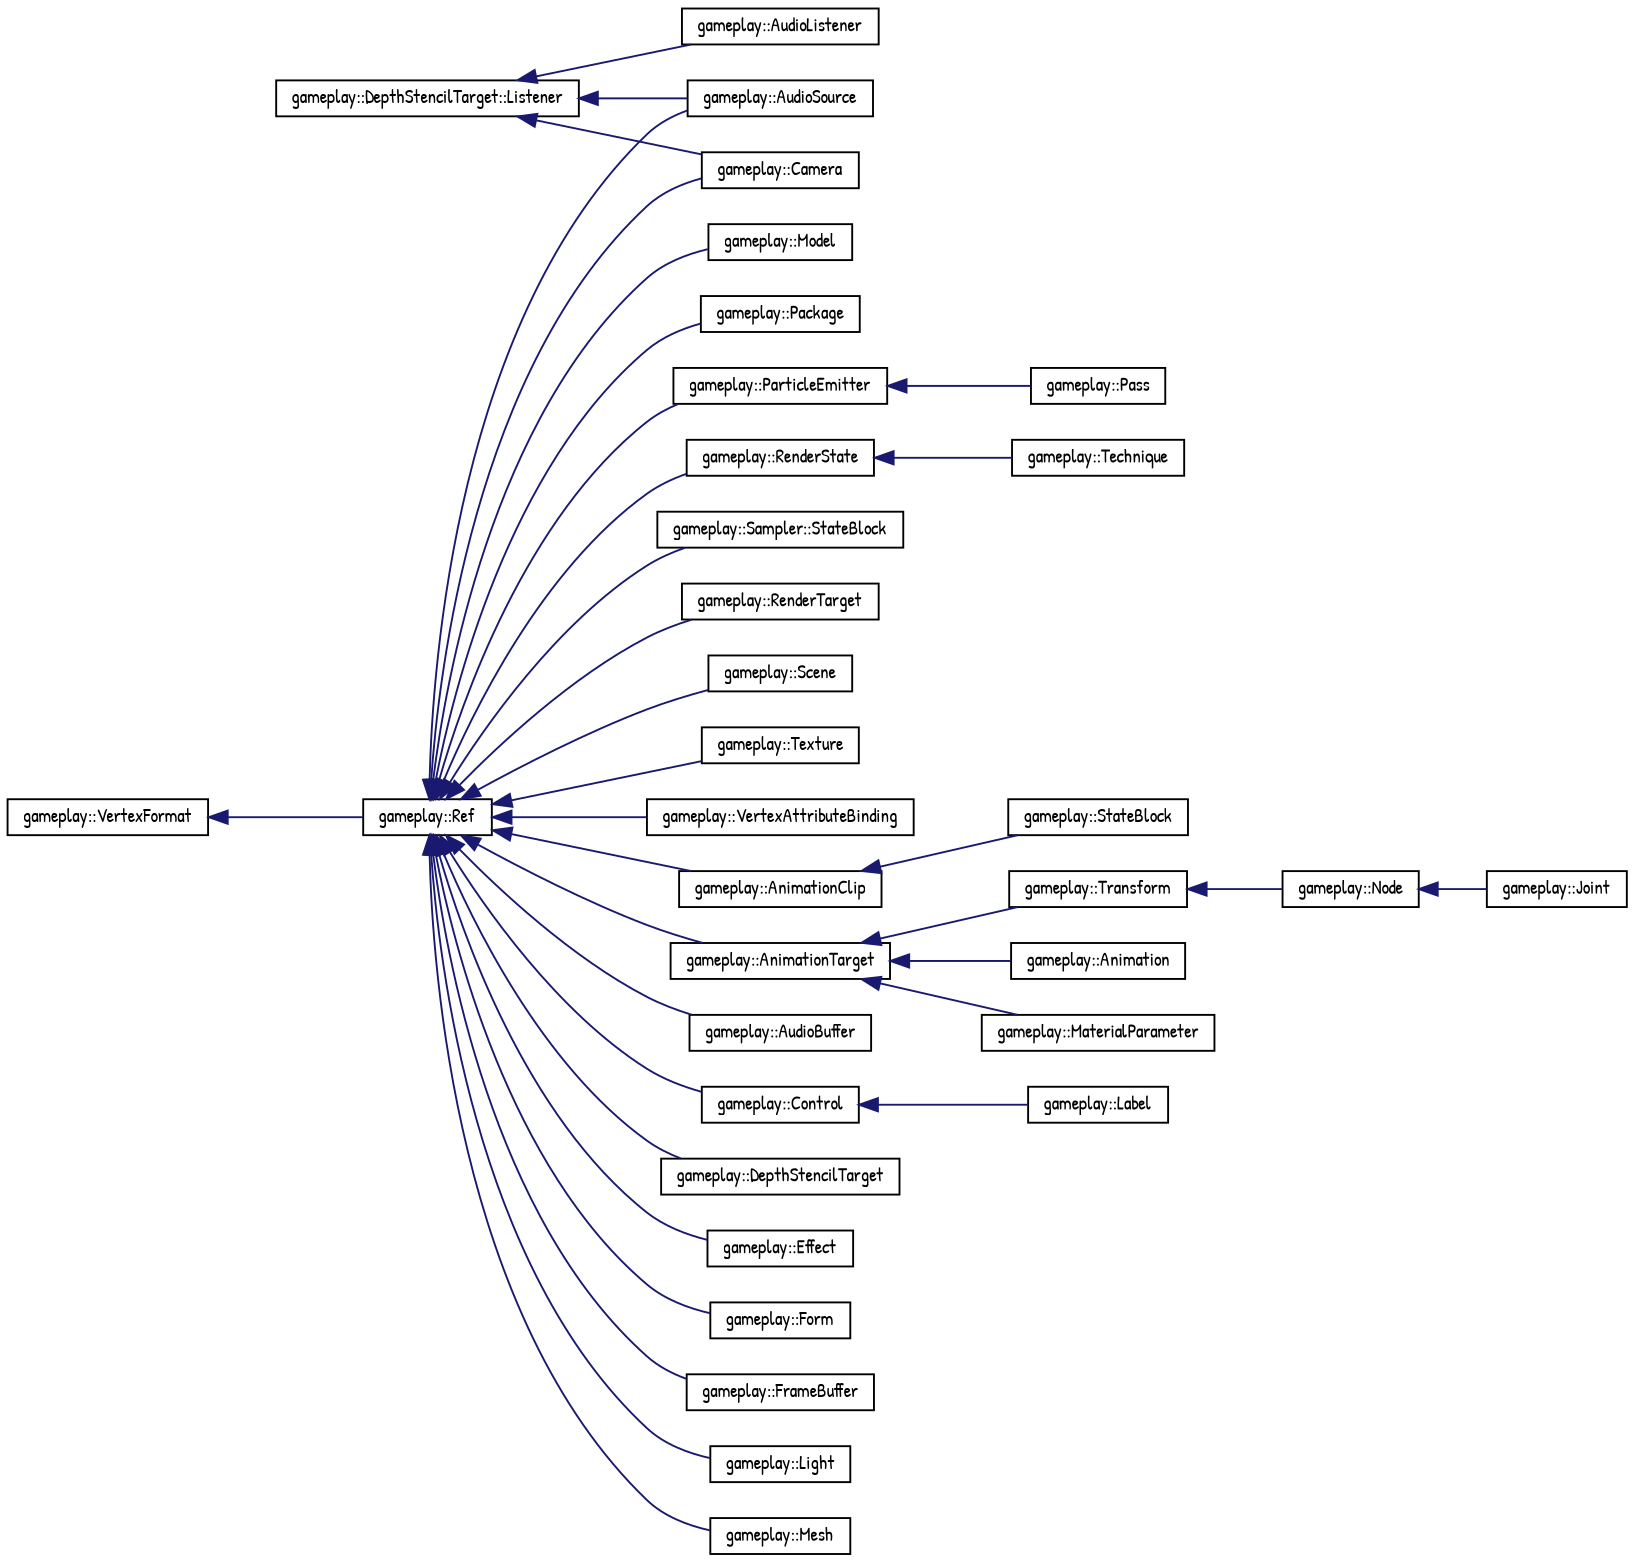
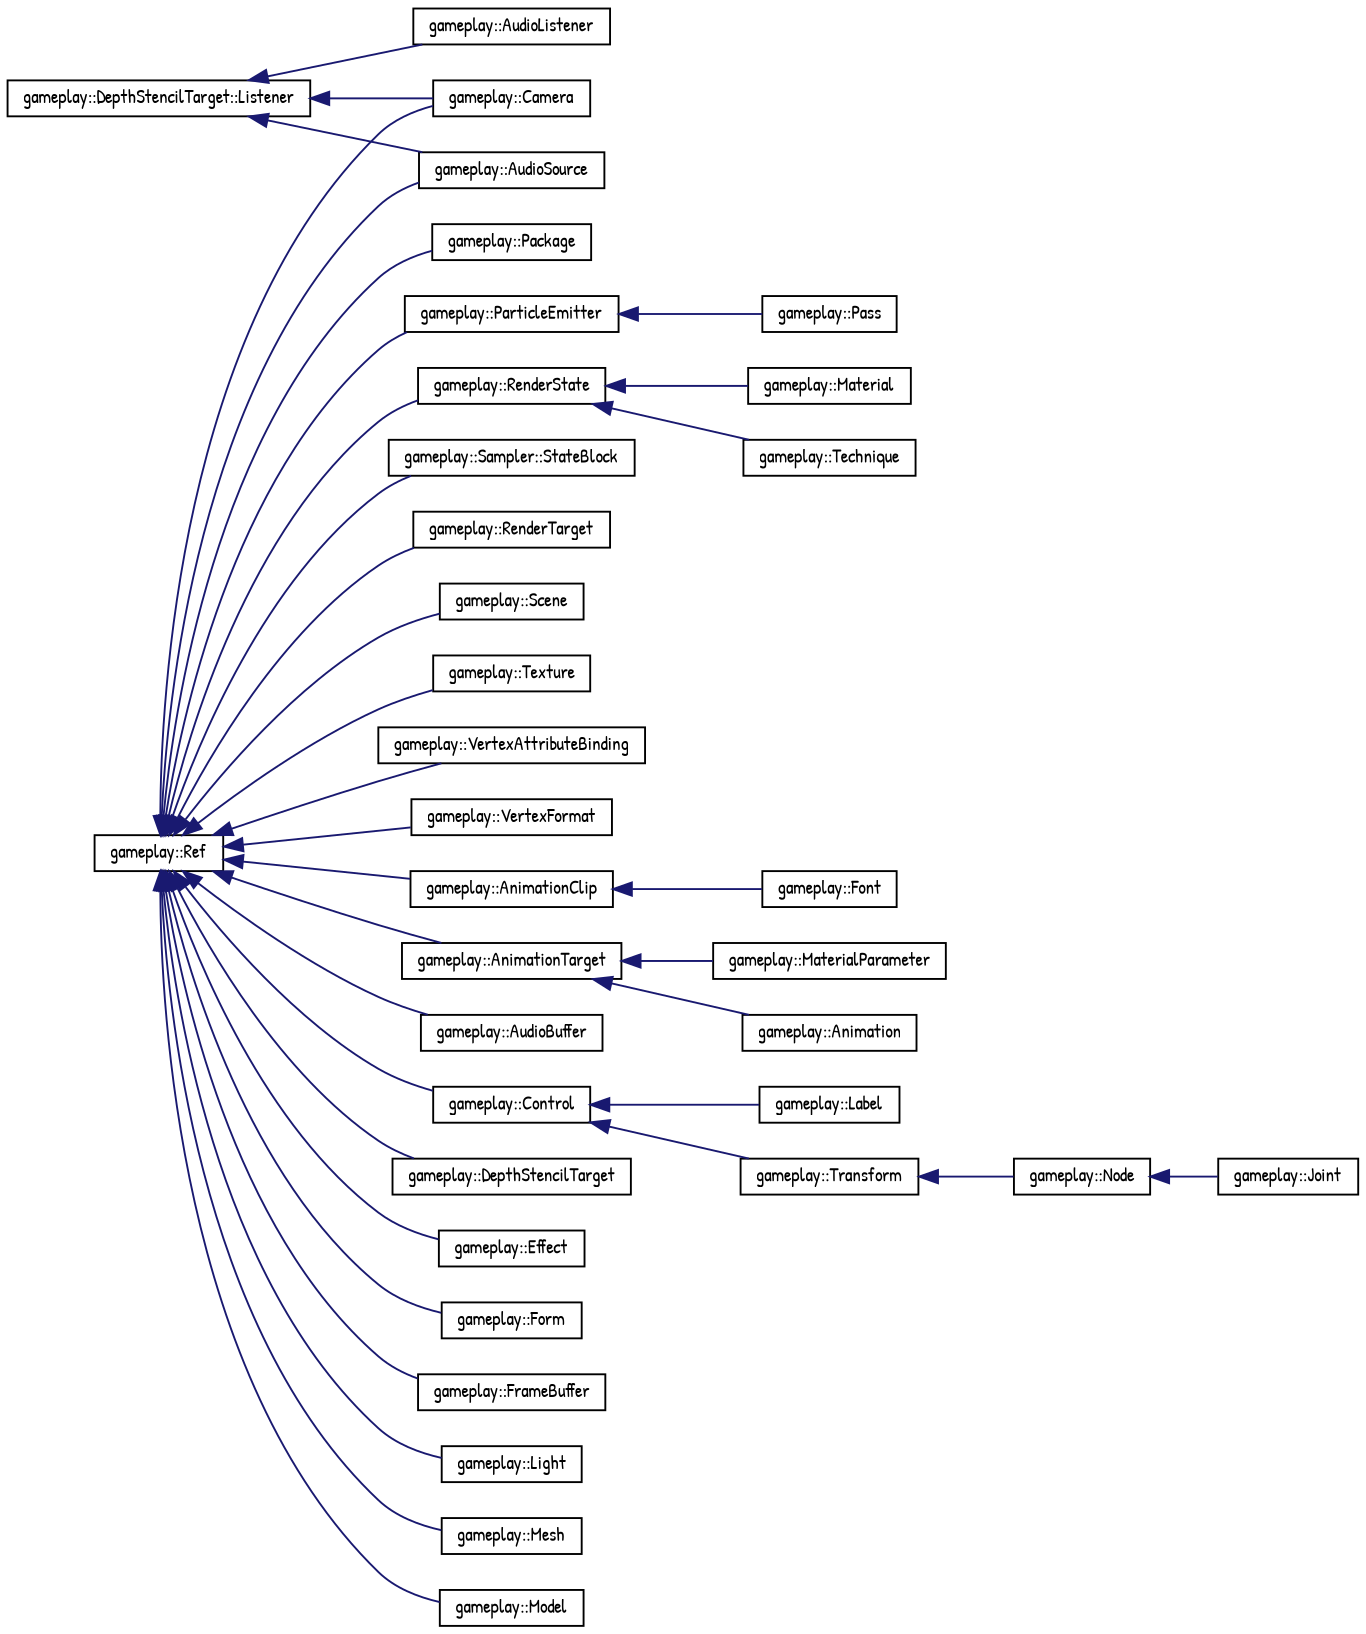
none -> (829, 386)
(296, 817) -> (327, 836)
(1098, 817) -> (829, 889)
(949, 923) -> (679, 1143)
